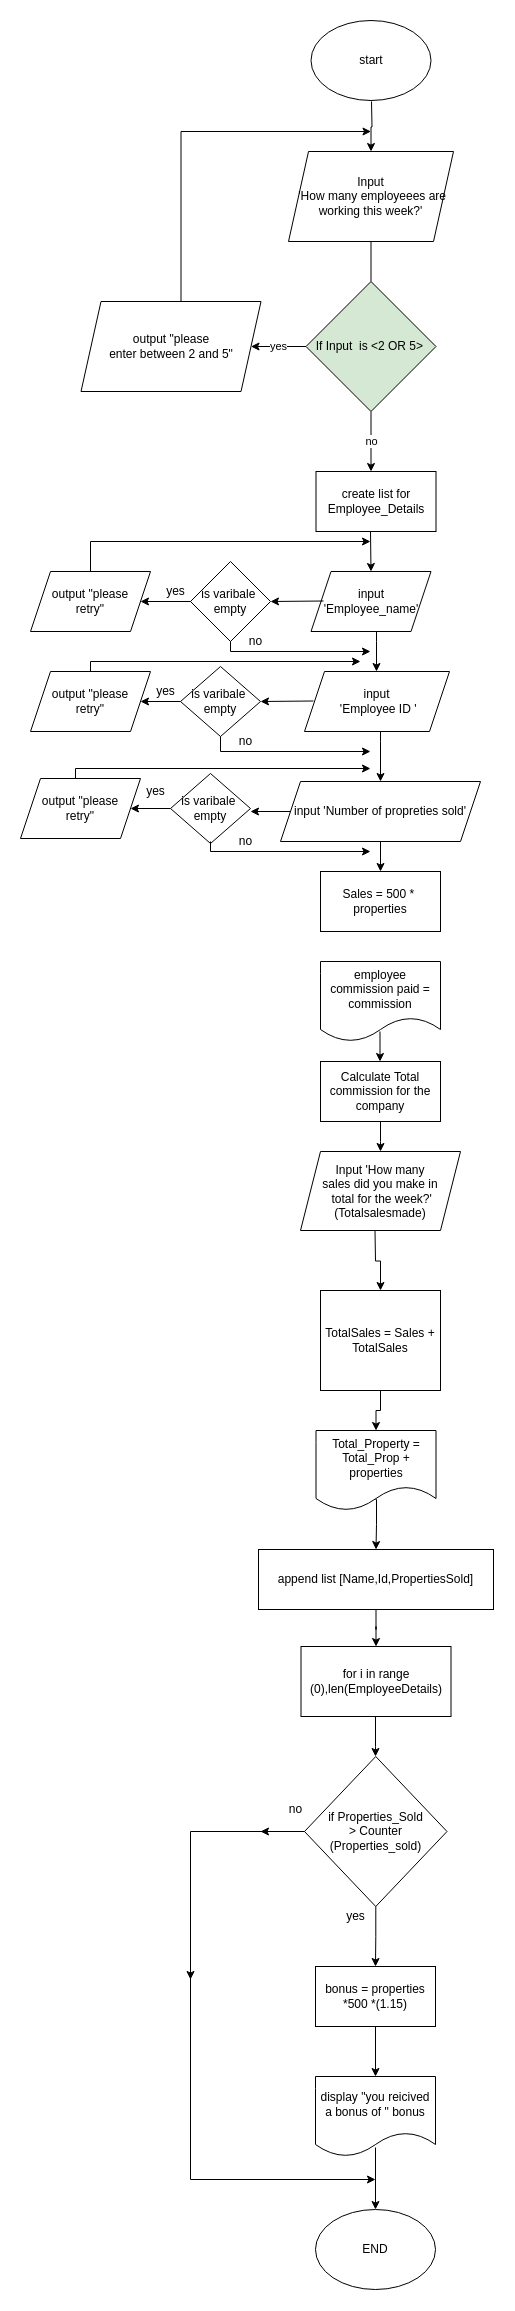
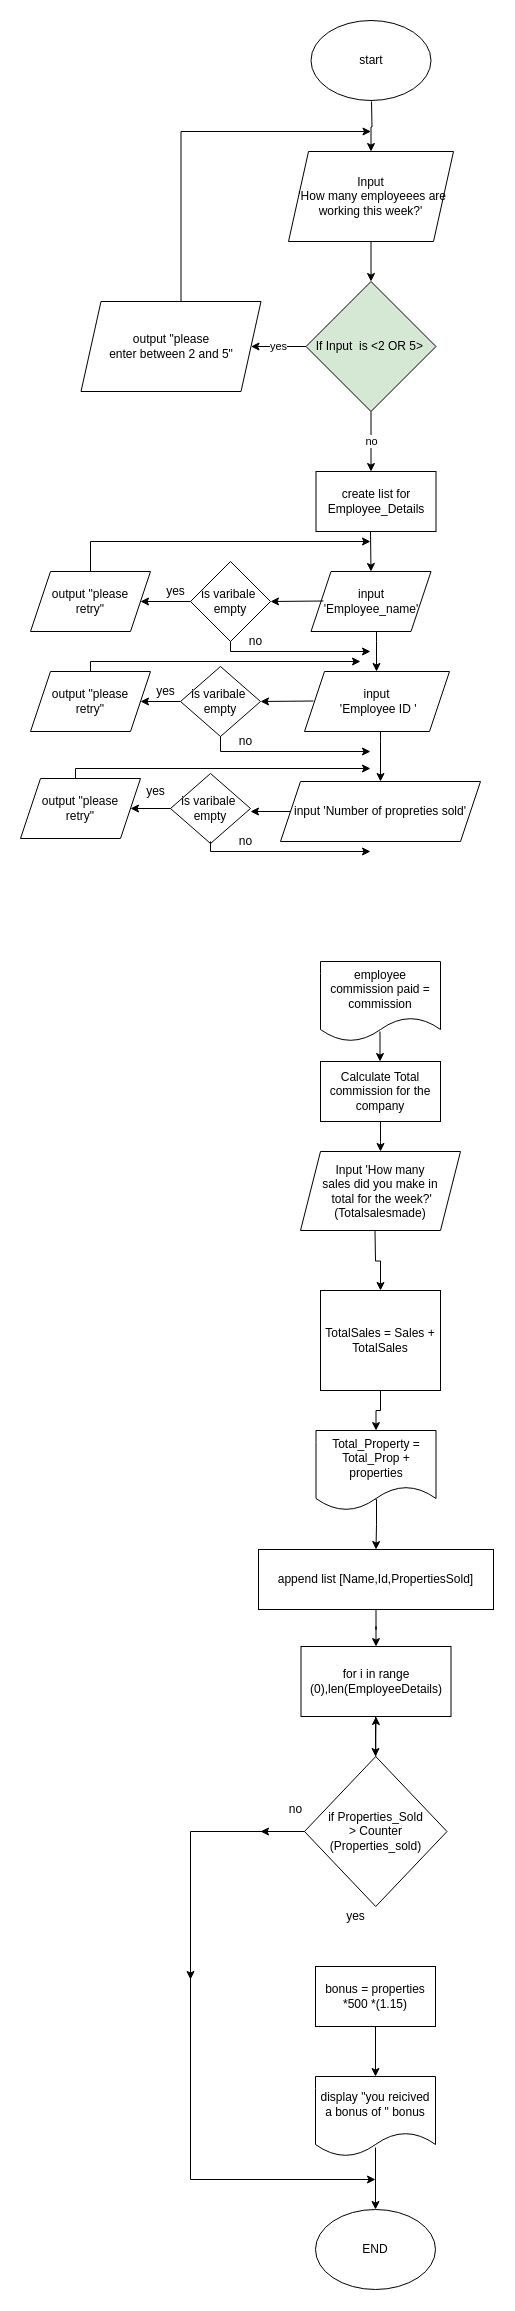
(371, 275) -> (371, 273)
(381, 861) -> none
(381, 902) -> none
(376, 1932) -> (376, 1755)
